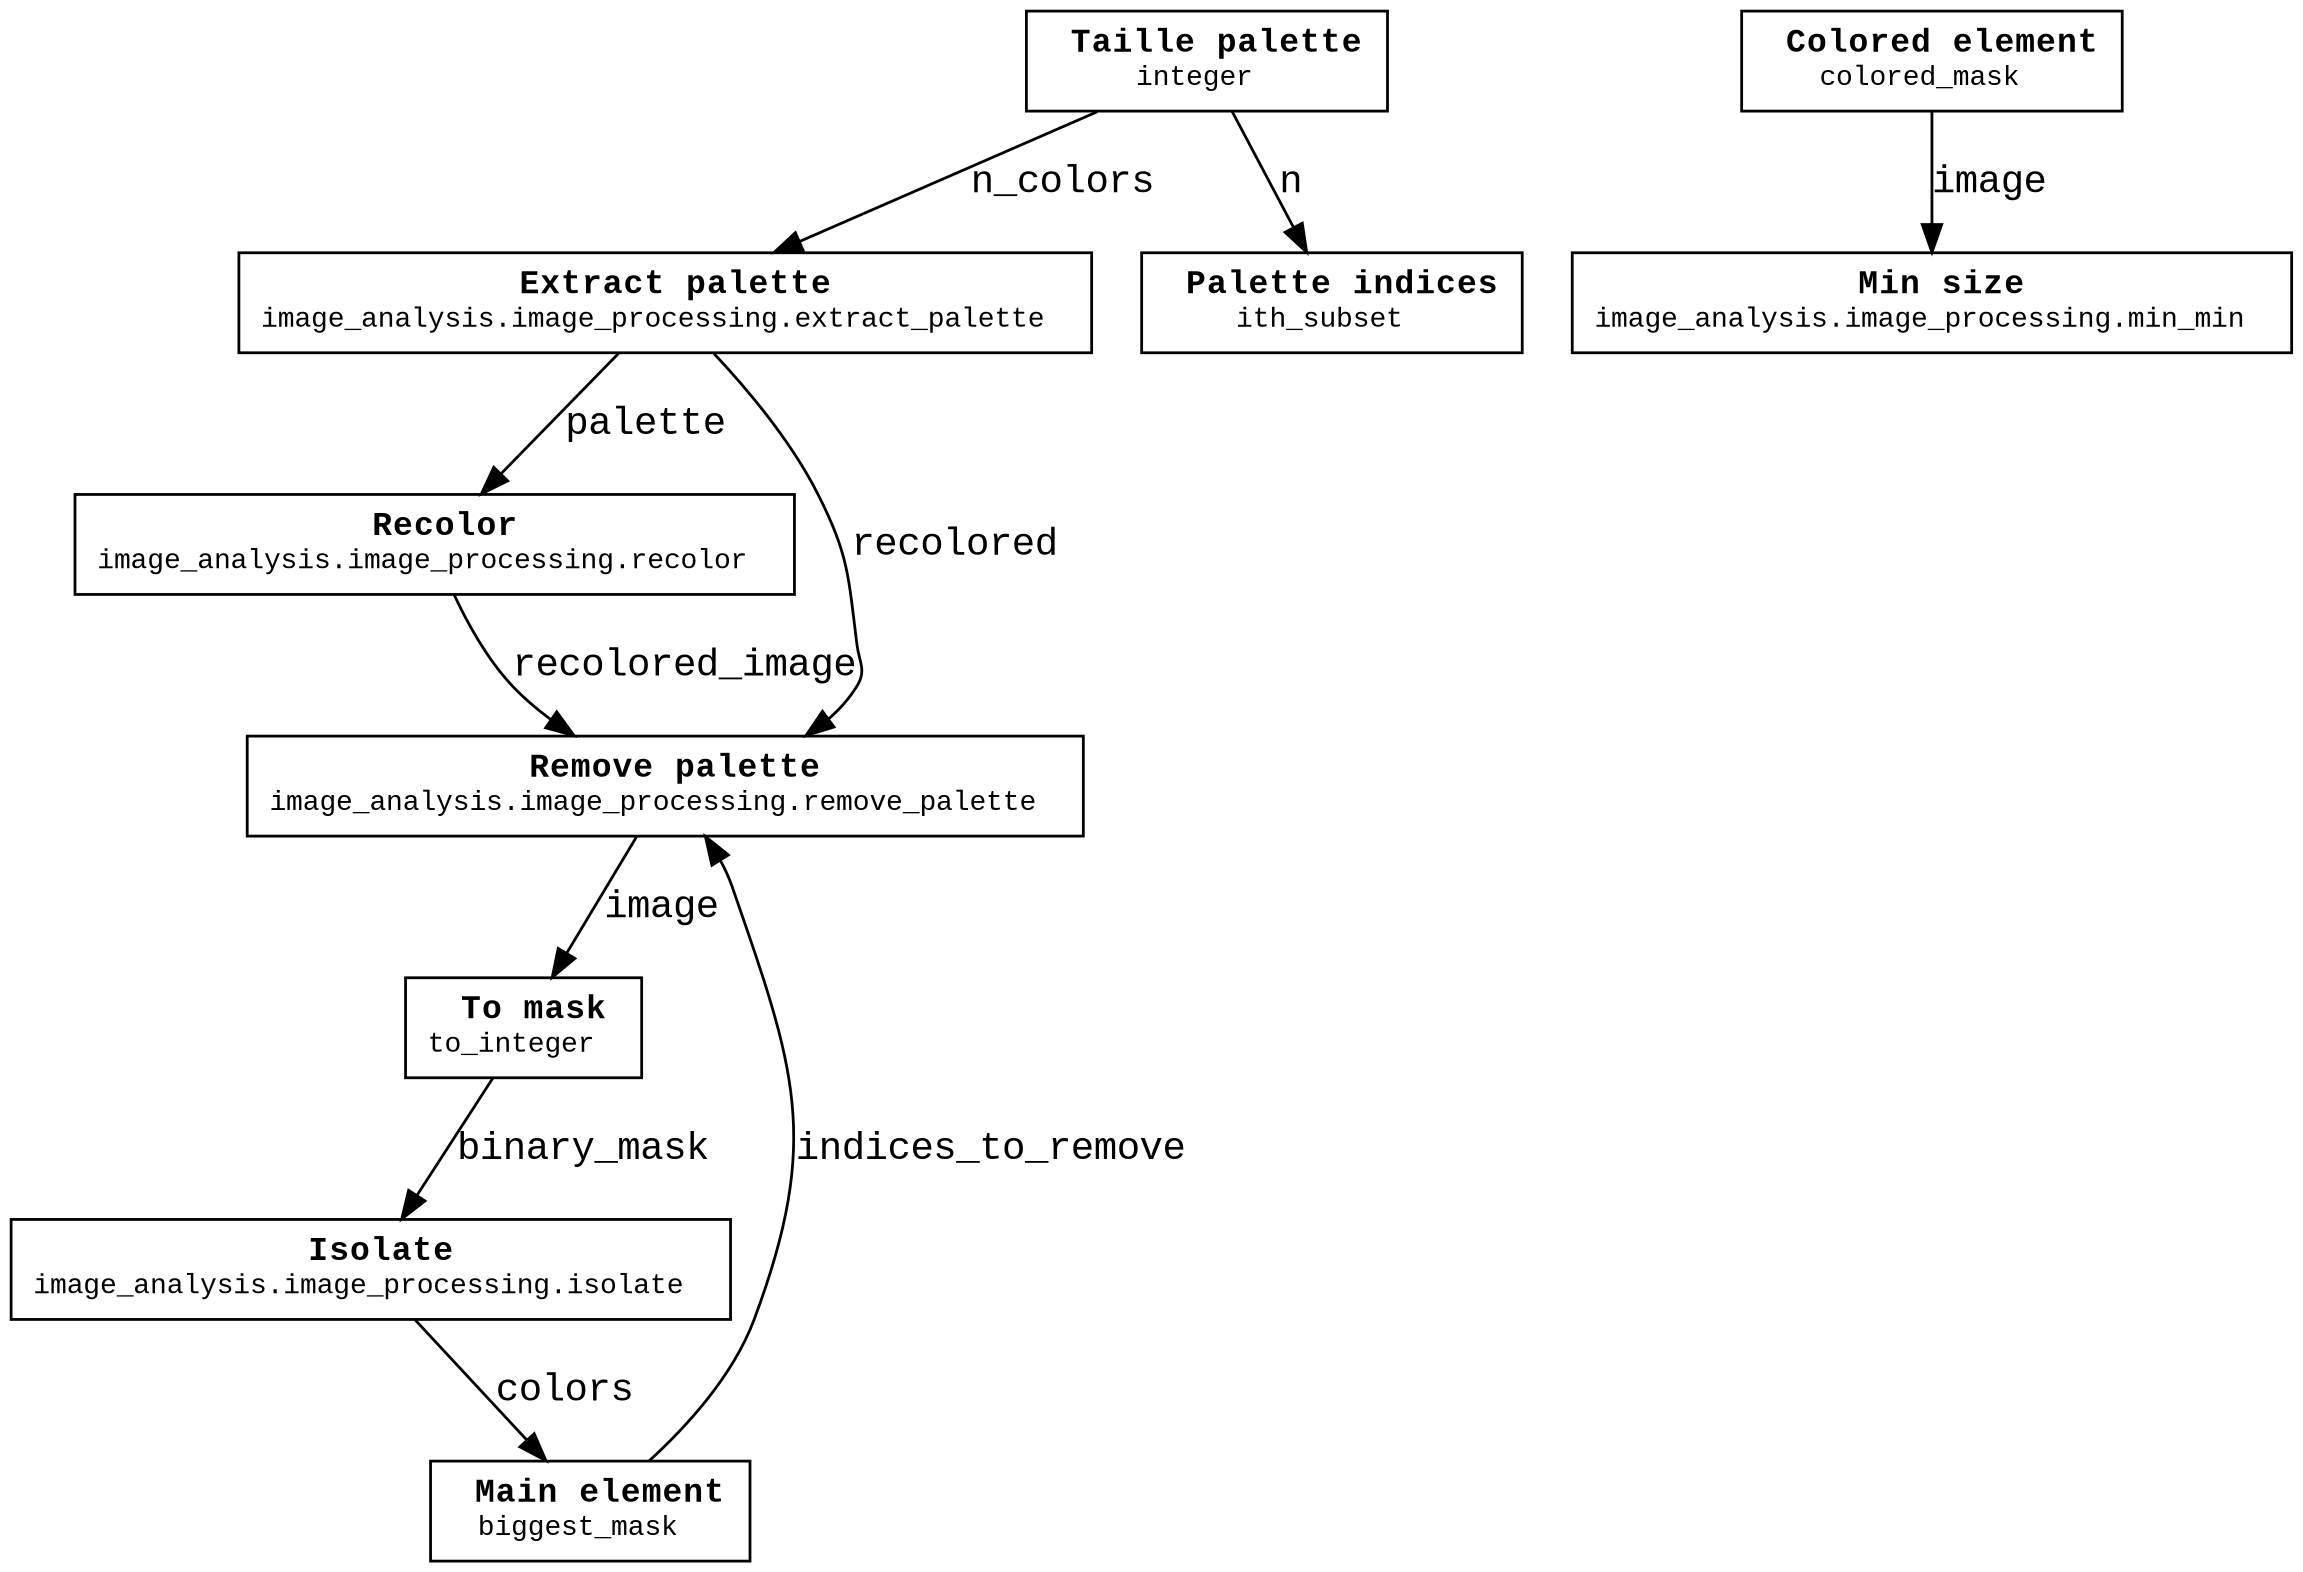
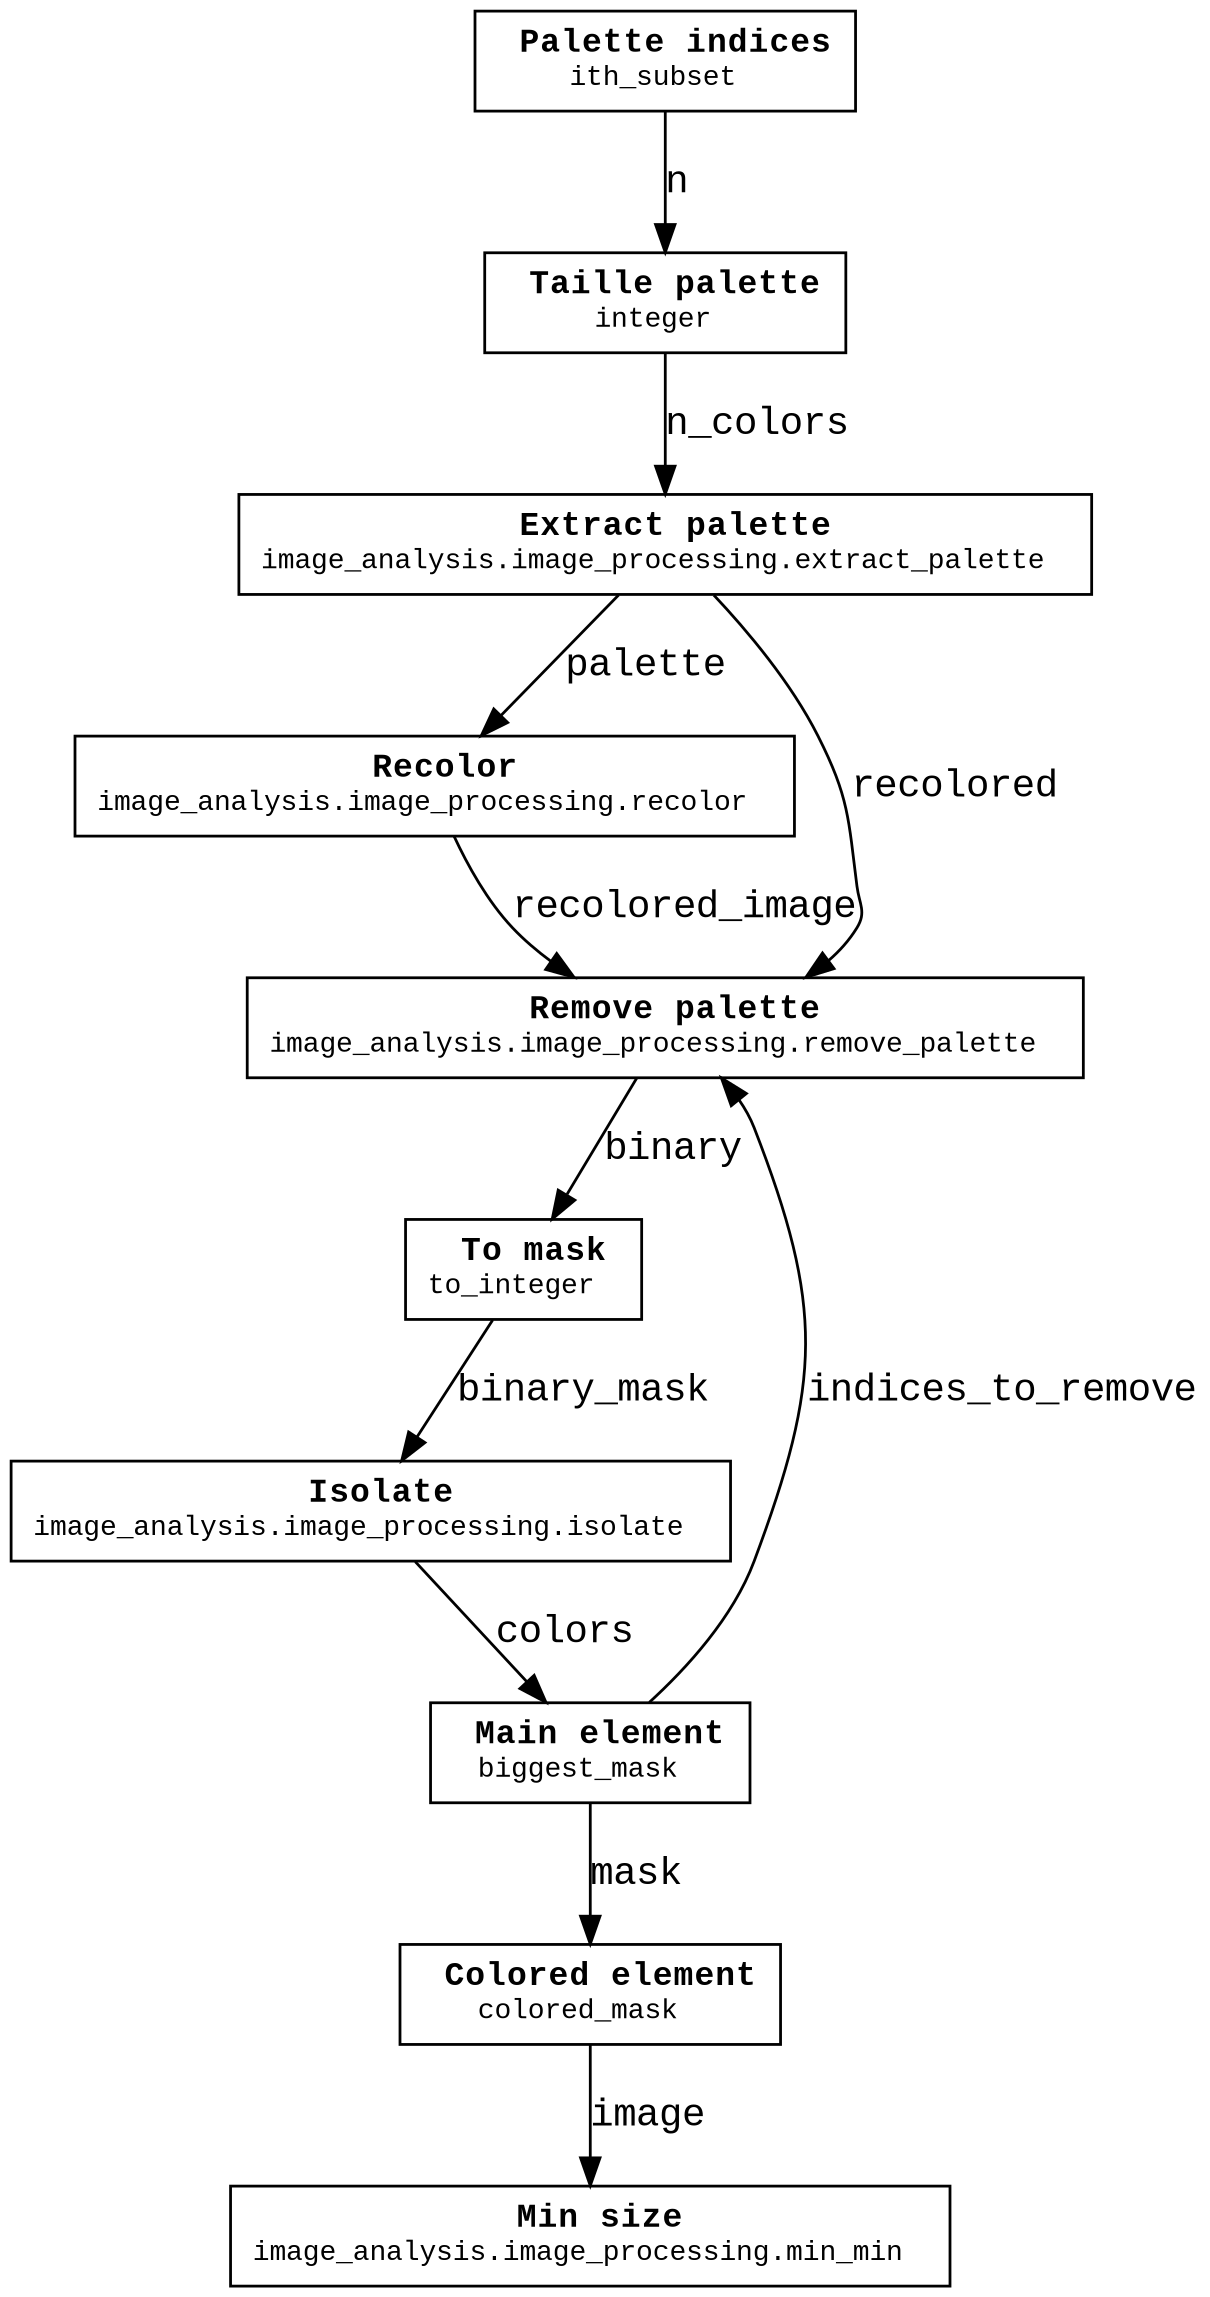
(1263, 170) -> (665, 168)
(662, 907) -> (674, 1149)
none -> (590, 1860)
